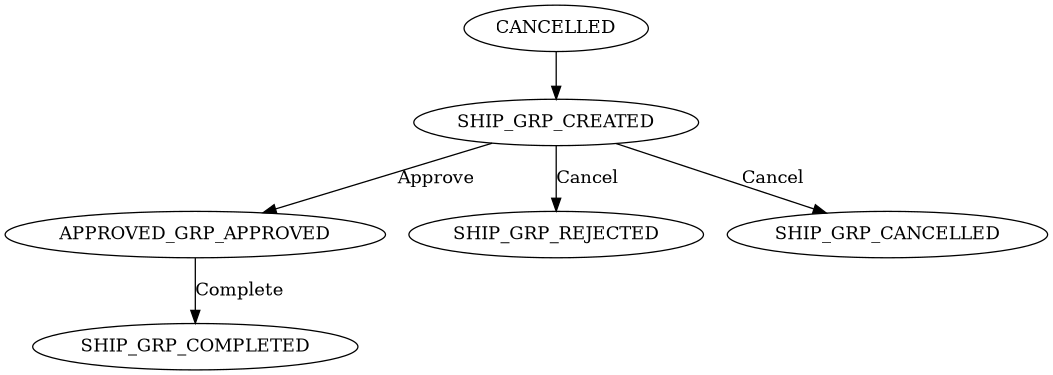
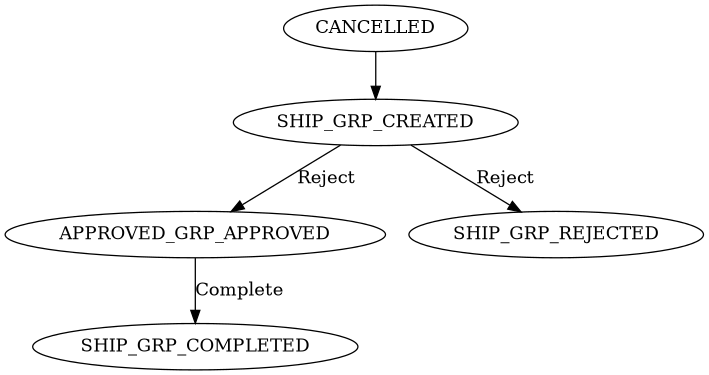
(436, 179) -> (327, 179)
(588, 179) -> (506, 179)
(887, 235) -> none
